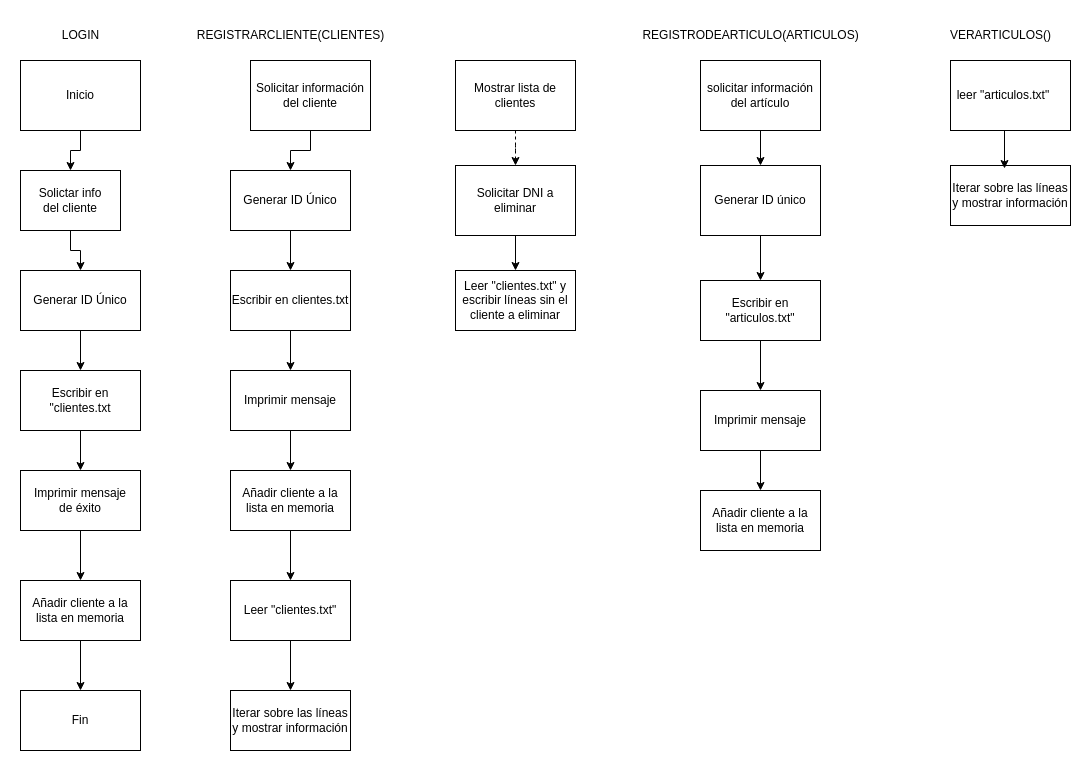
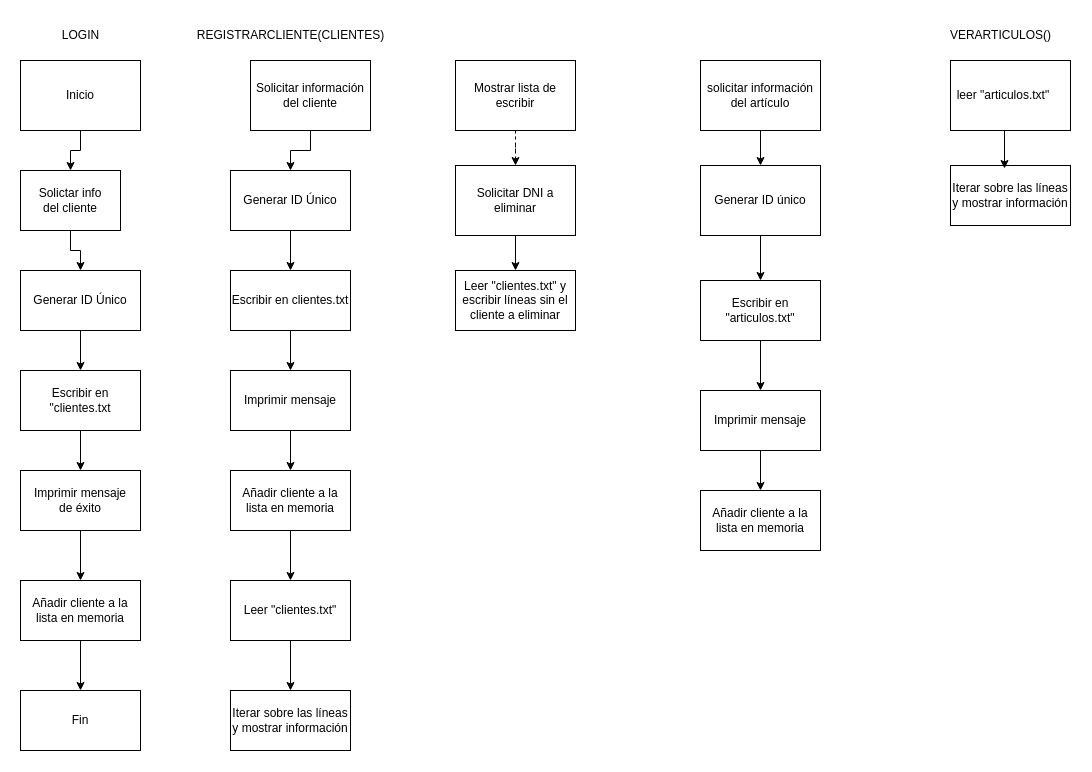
(751, 36) -> none
(516, 96) -> (516, 96)
